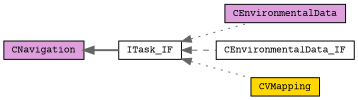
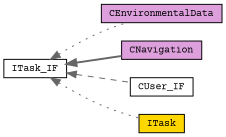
(106, 50) -> (99, 59)
(285, 50) -> (162, 87)
(285, 87) -> (162, 124)
